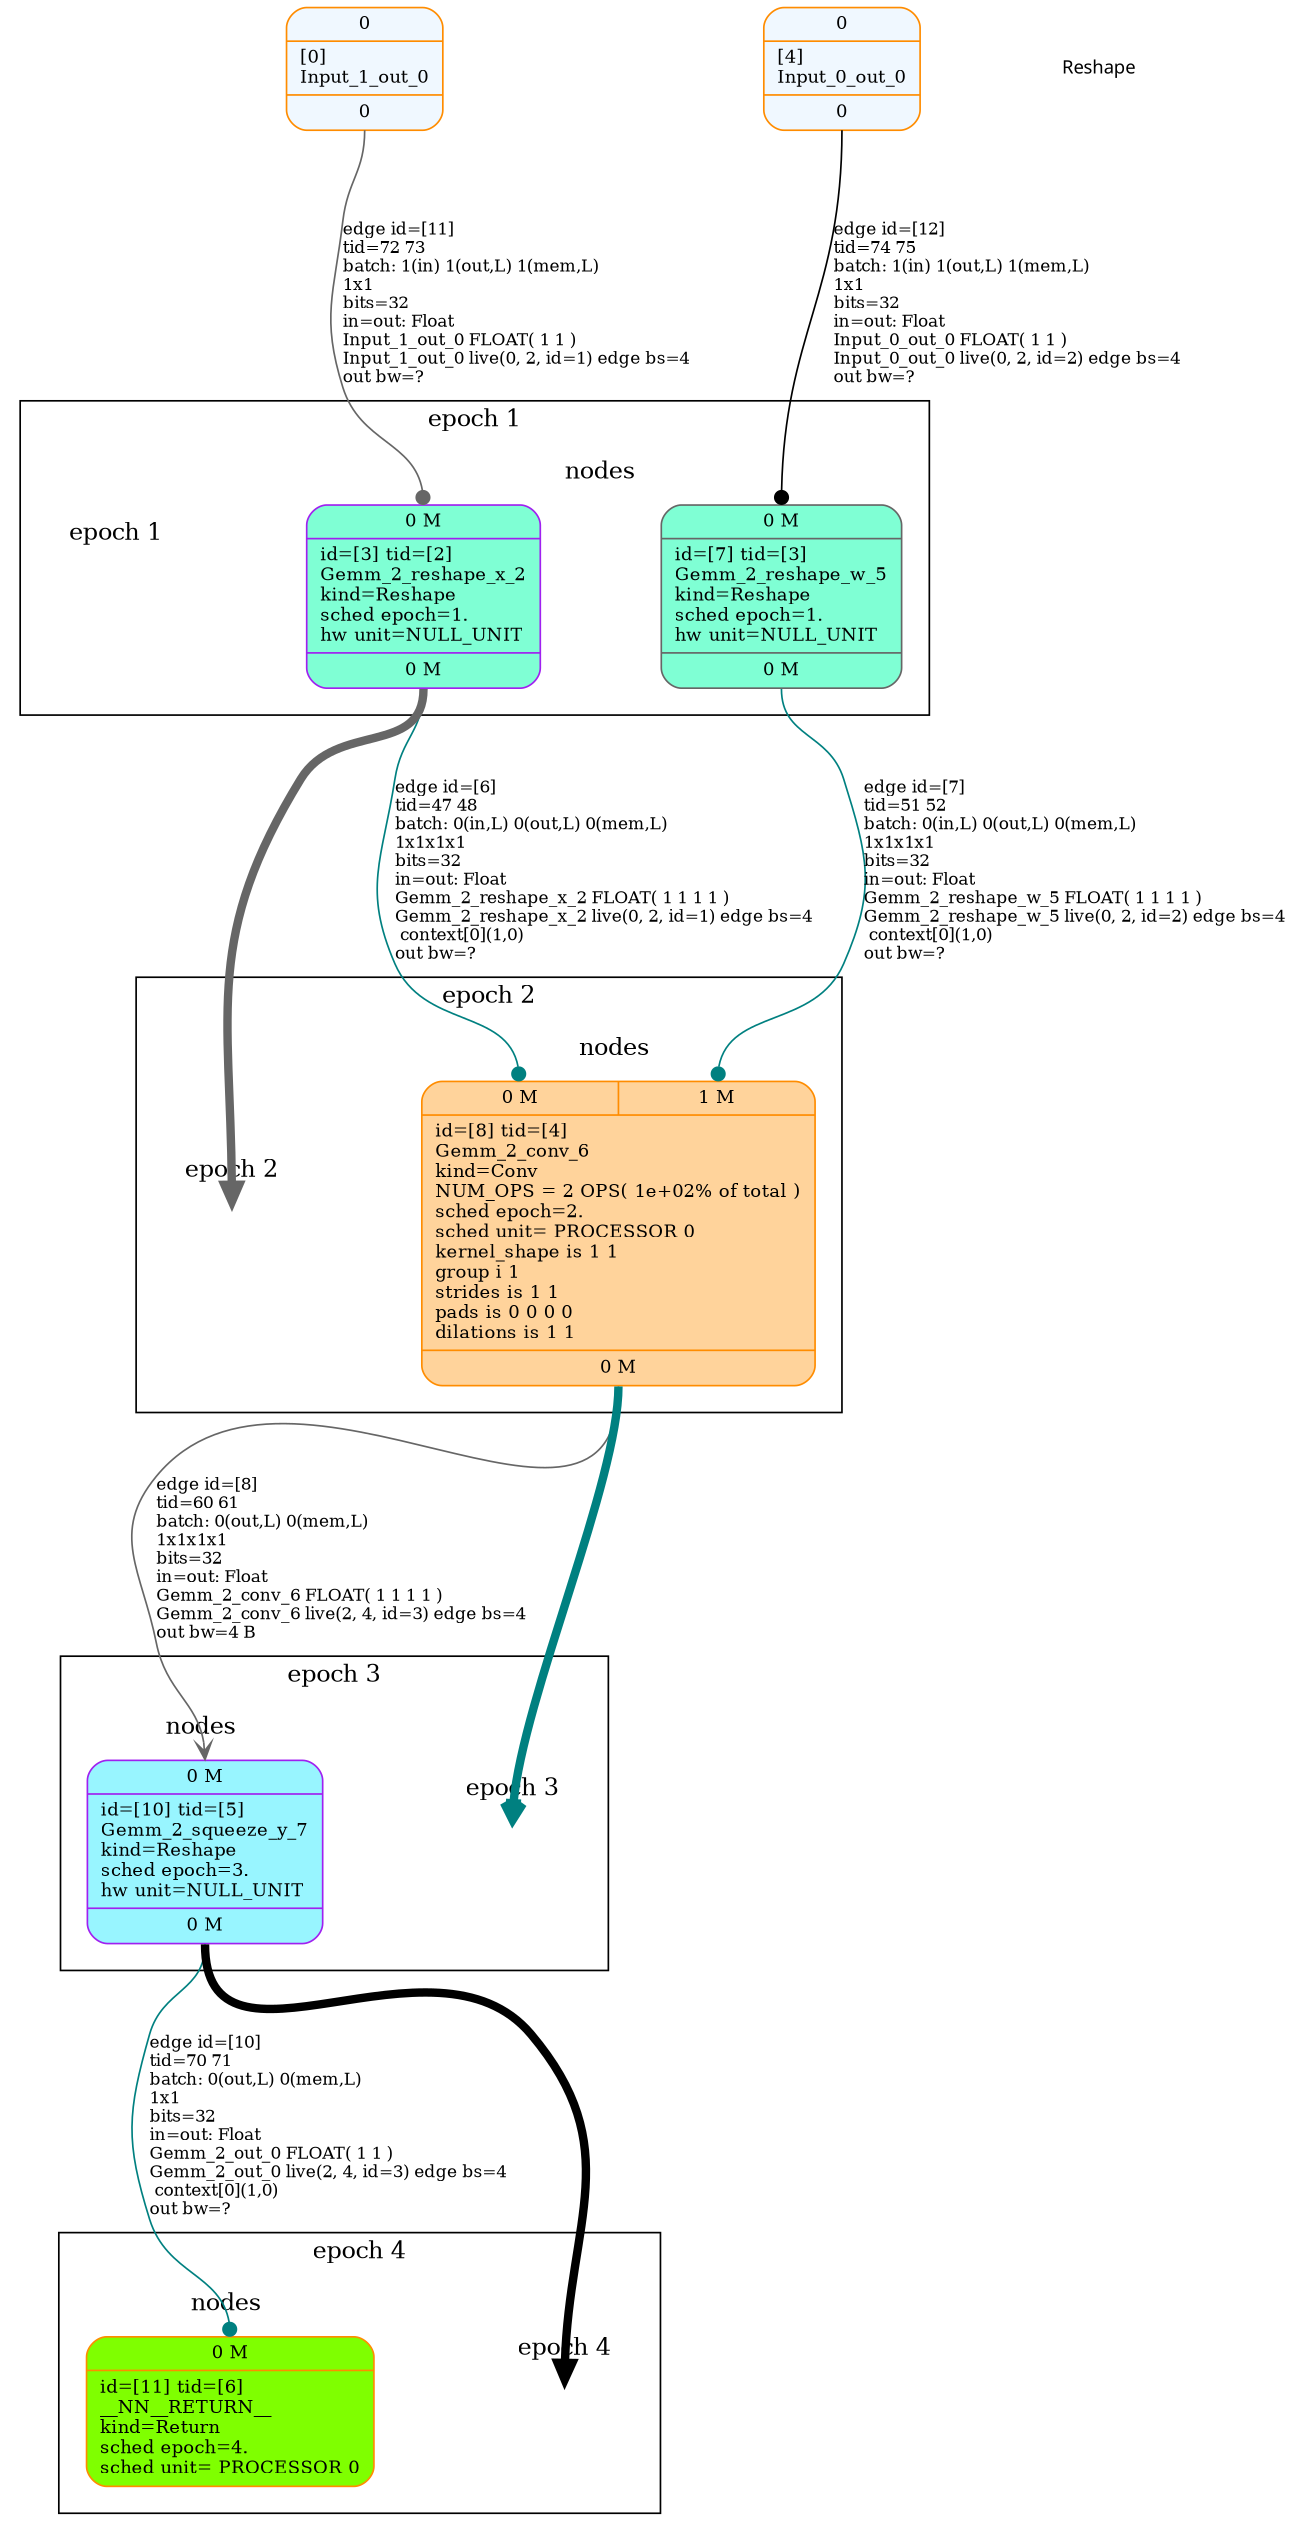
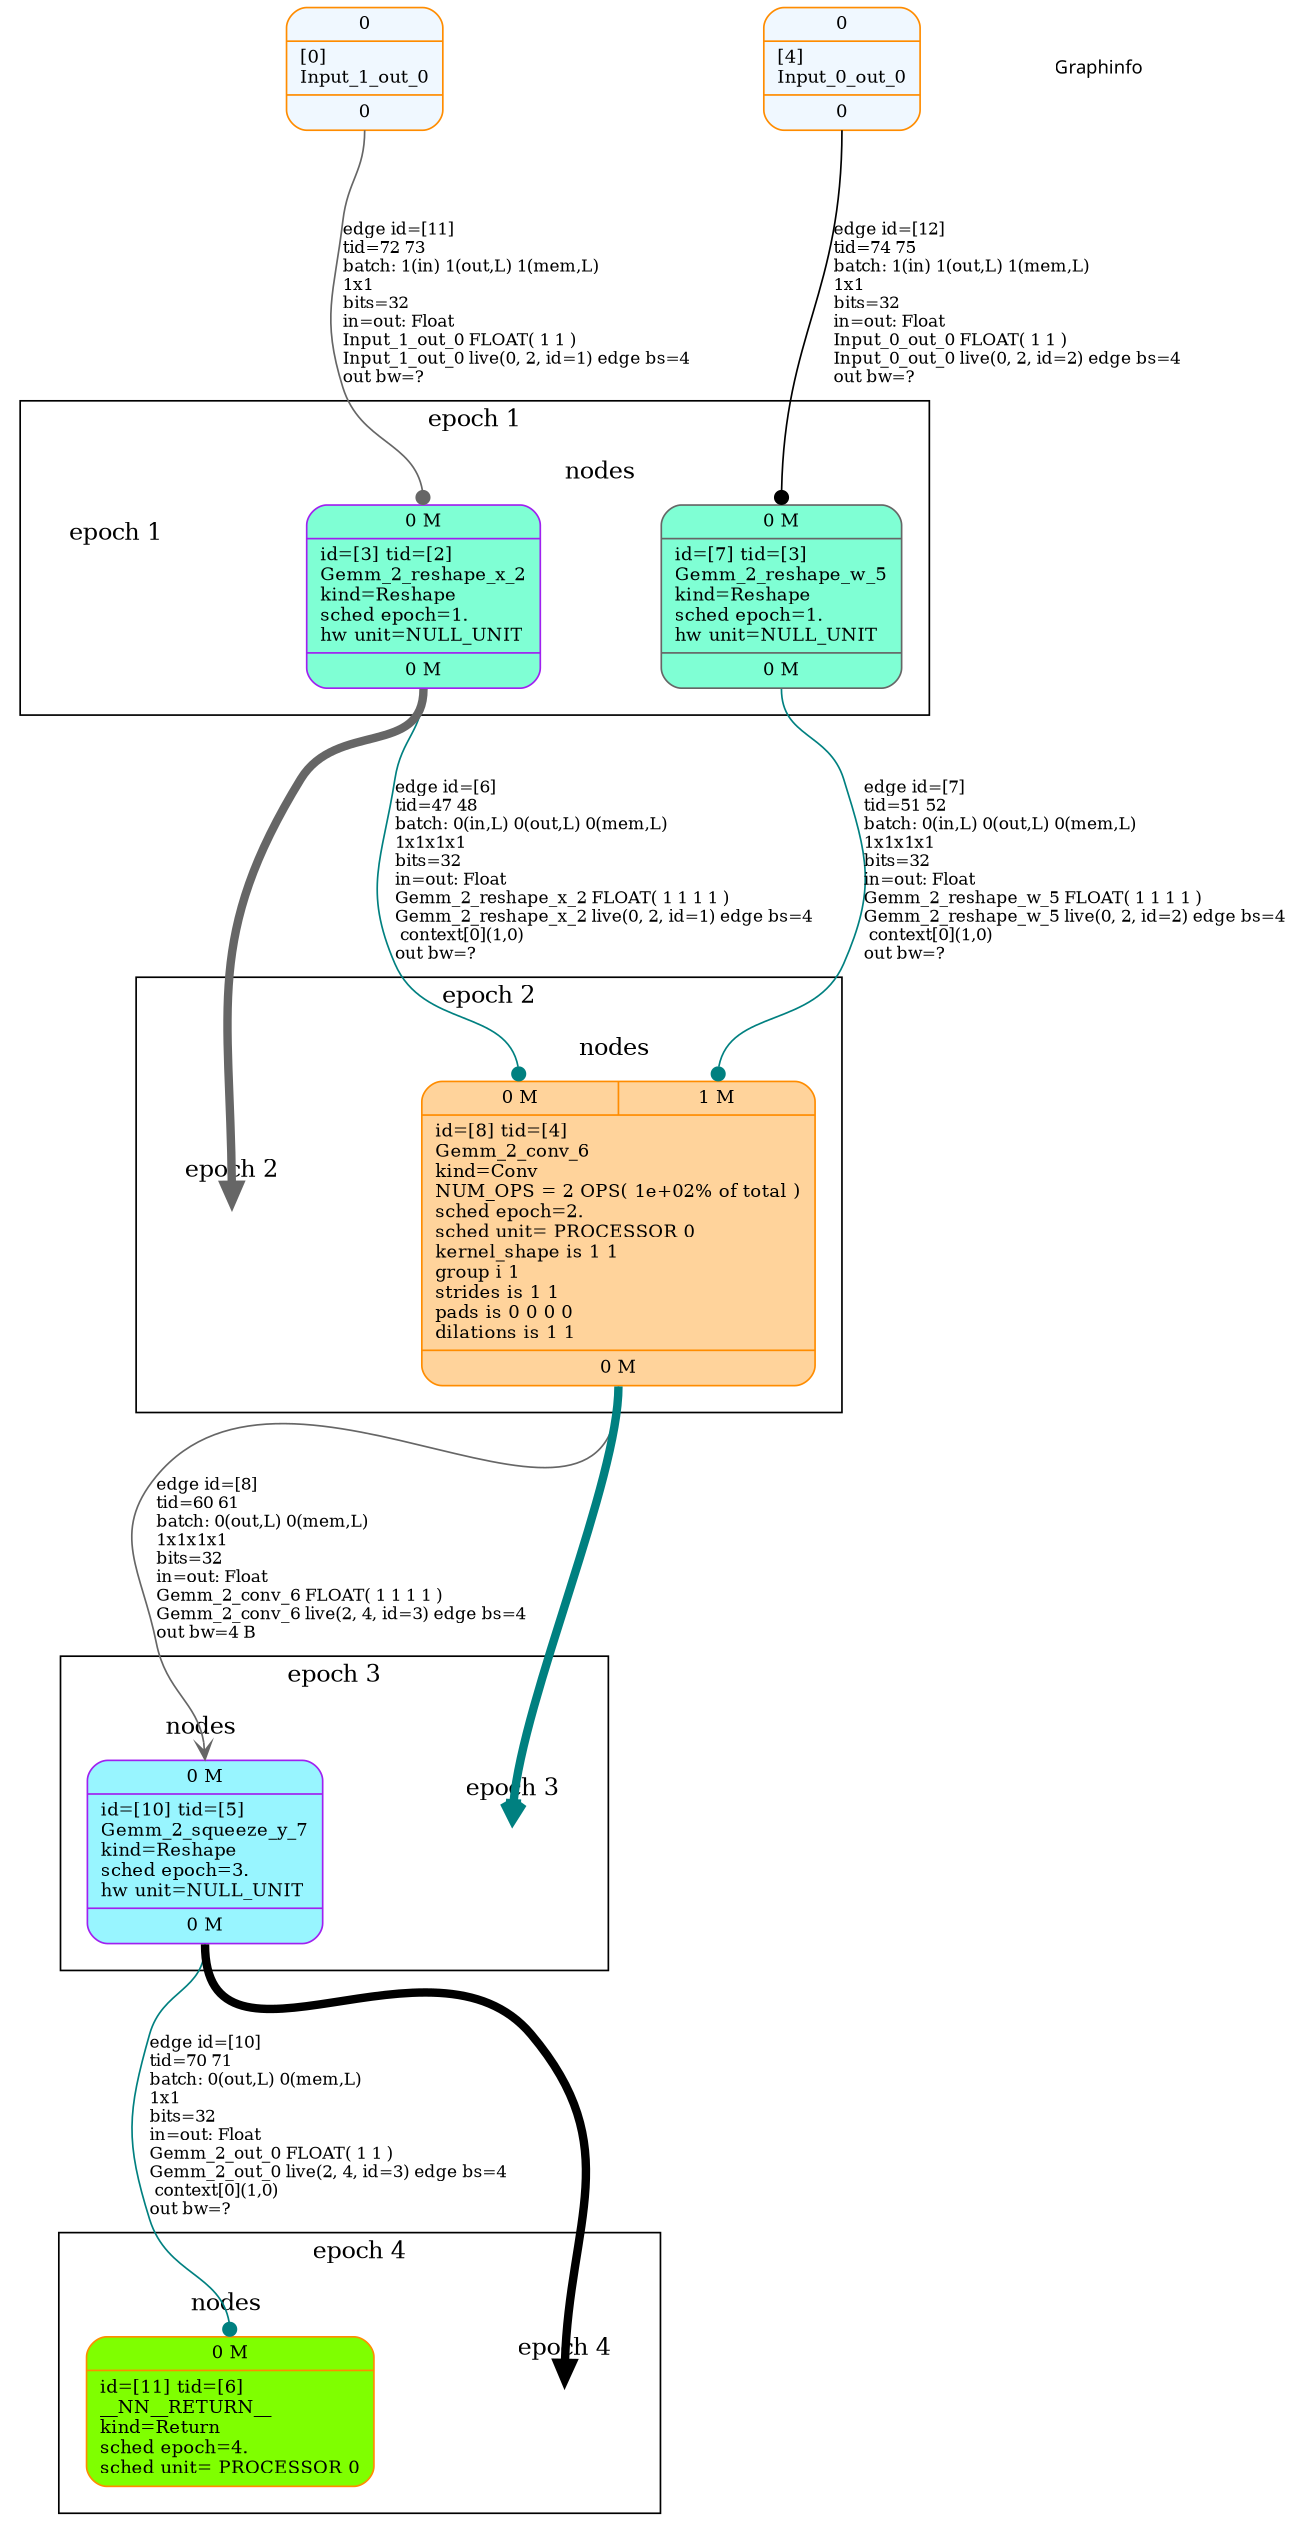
(1099, 69) -> (1099, 69)
